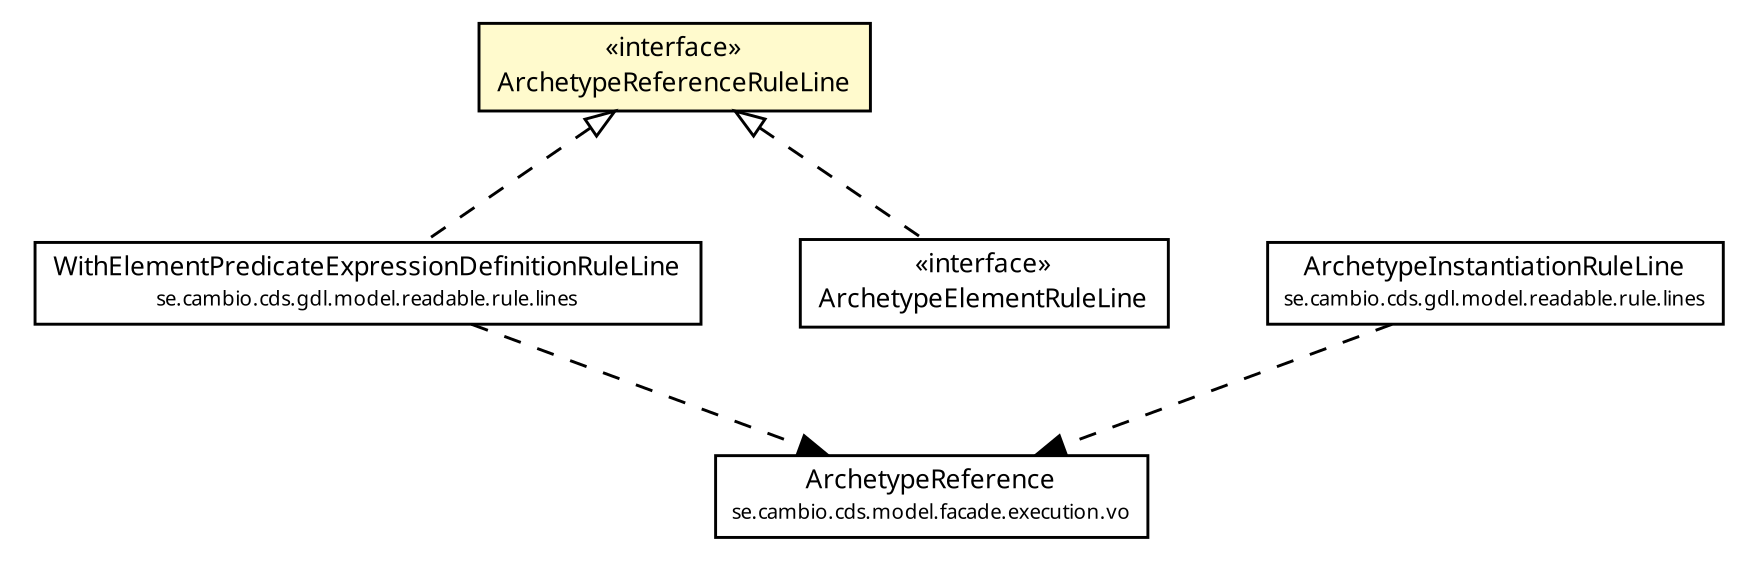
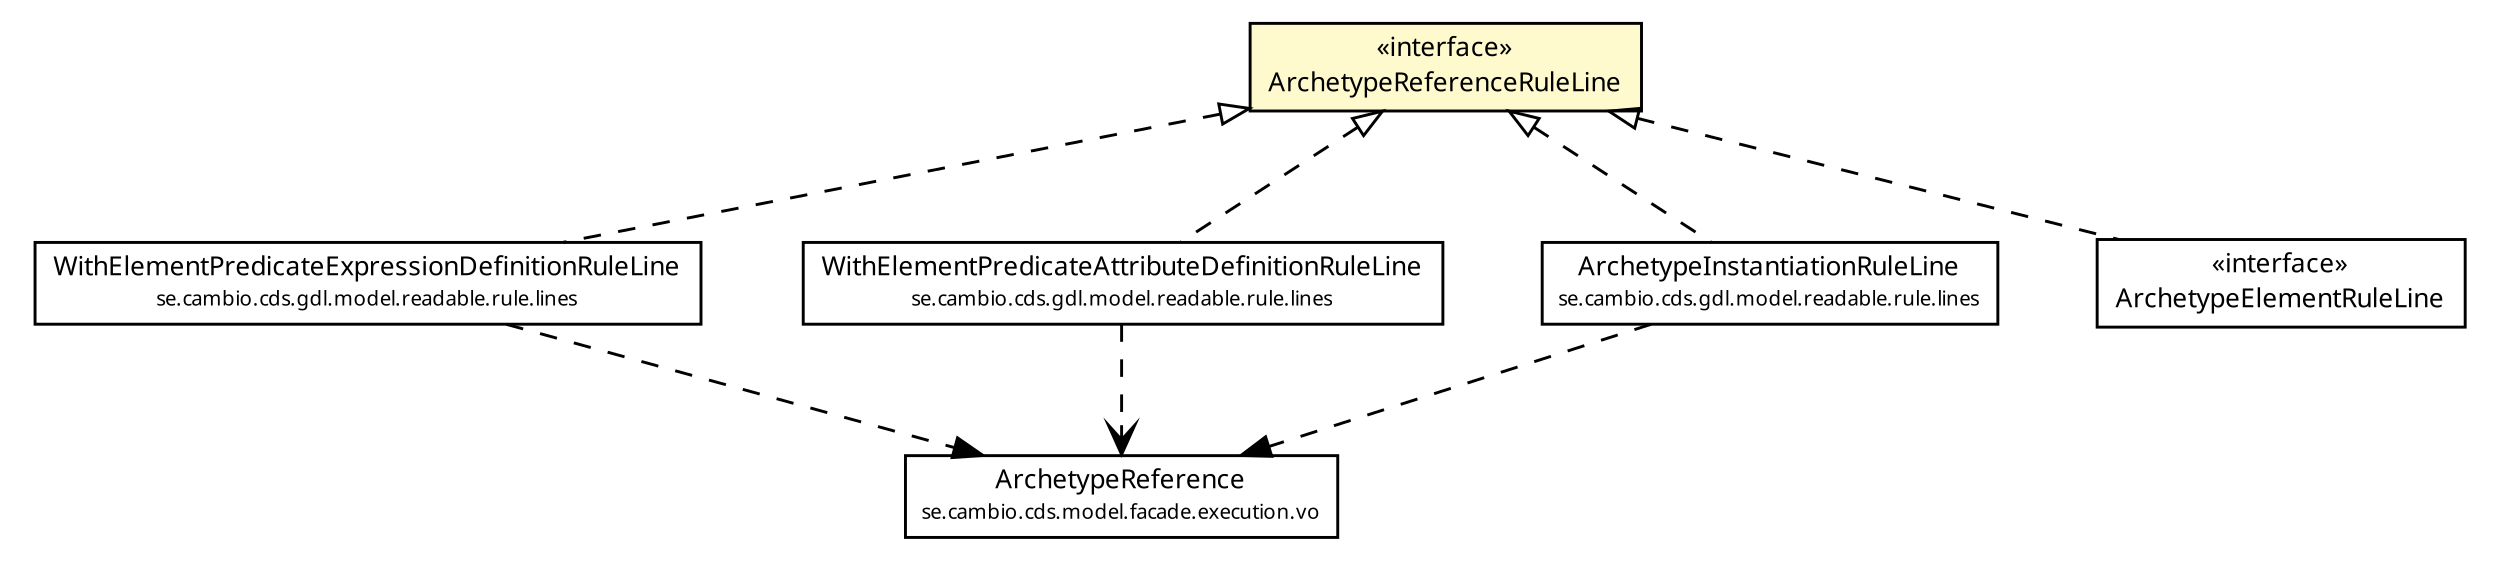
none -> (1623, 185)
none -> (1122, 283)
